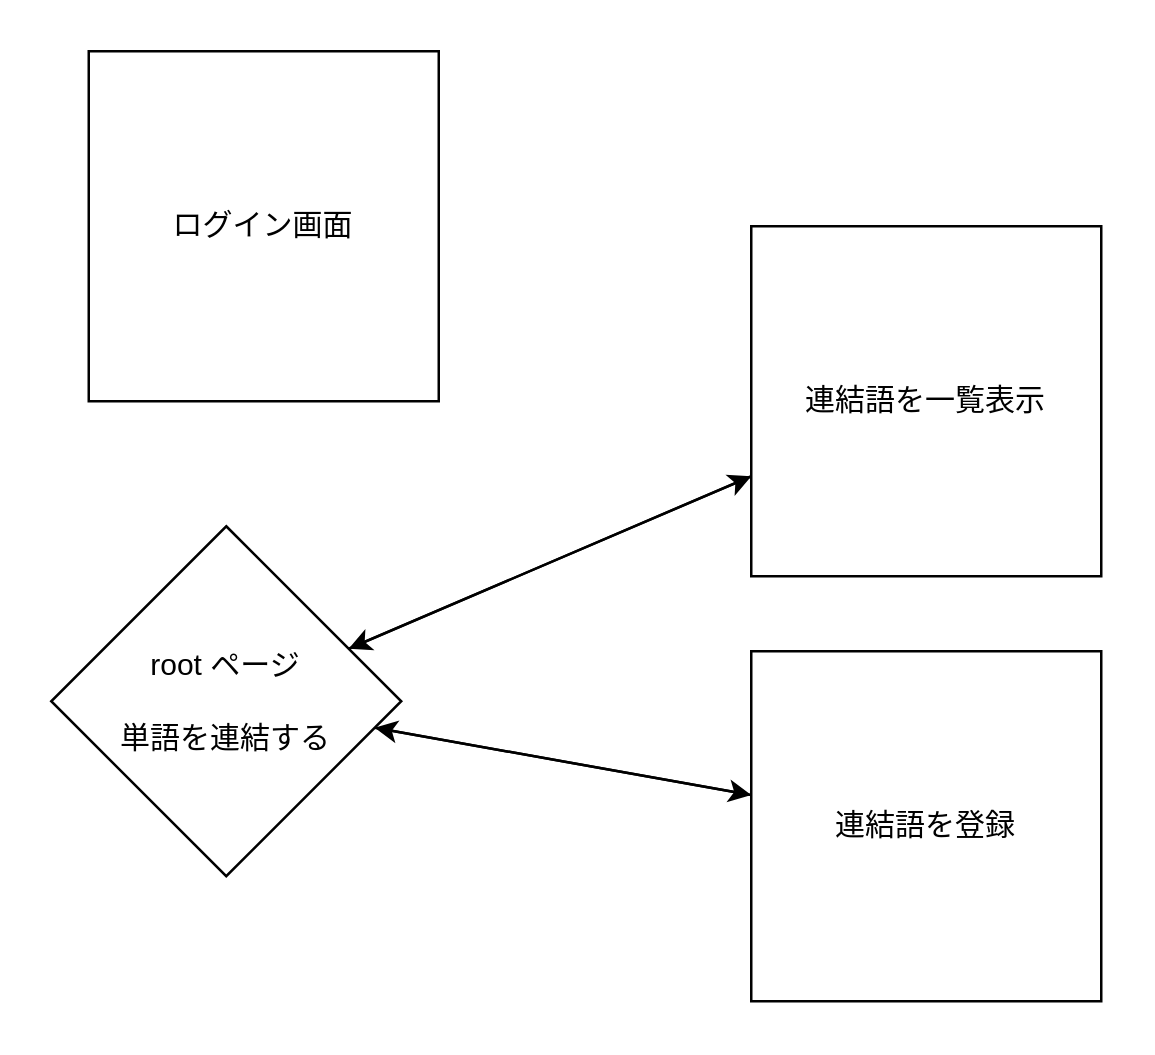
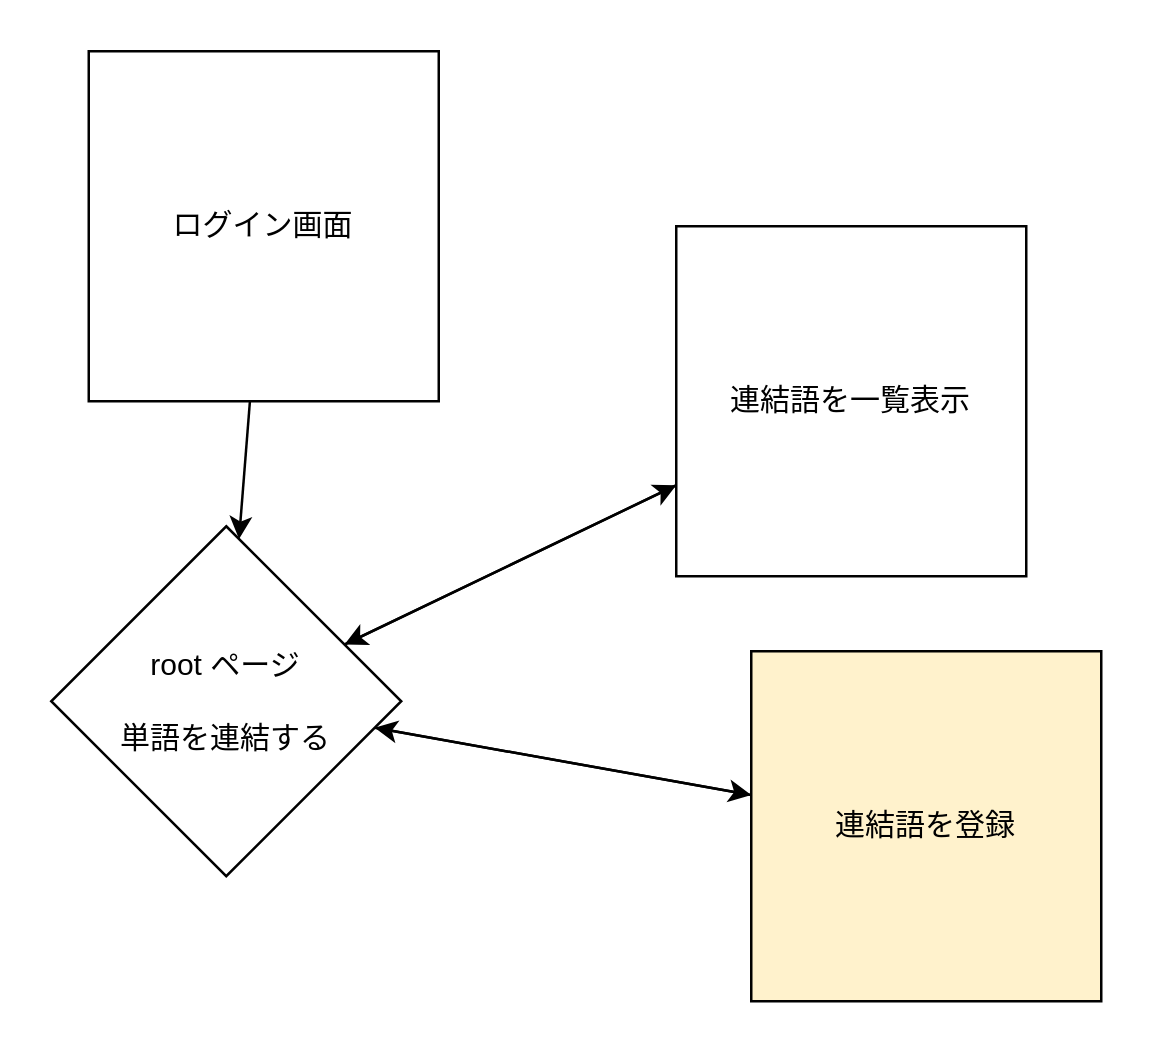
(926, 401) -> (851, 401)
none -> (245, 462)
(926, 826) -> (926, 826)
